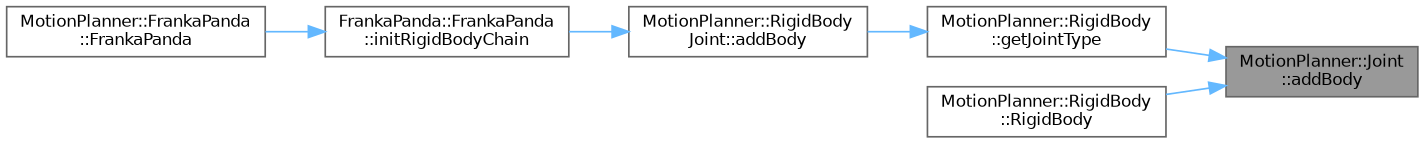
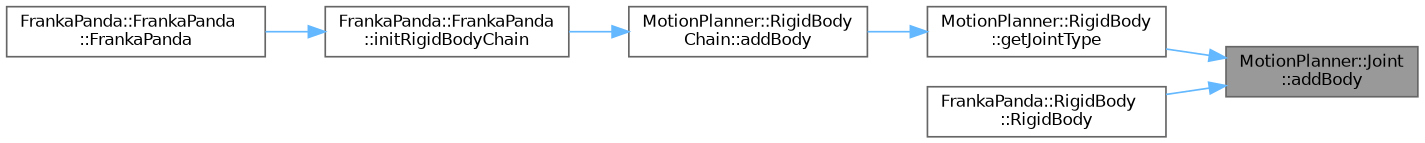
(136, 32) -> (136, 32)
(748, 32) -> (748, 32)
(1047, 112) -> (1047, 112)
